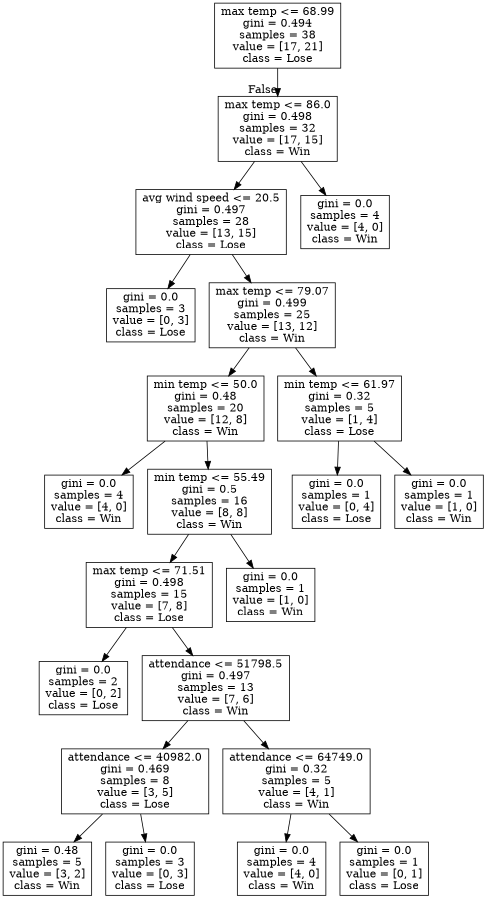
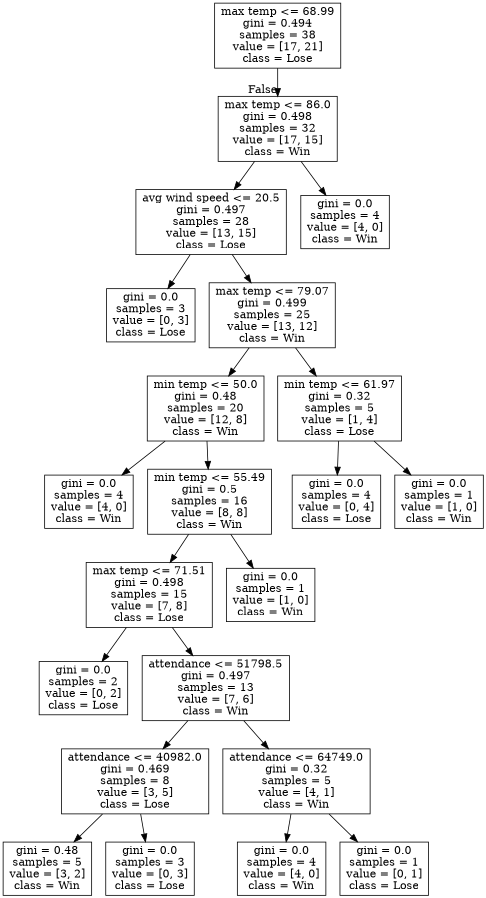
(336, 502) -> (336, 502)
